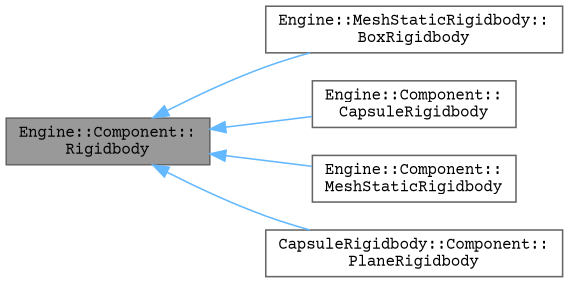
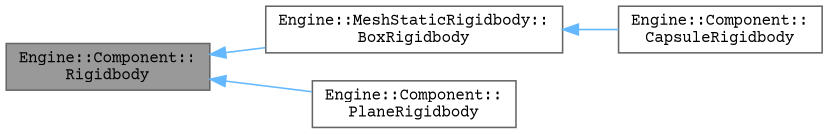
(269, 122) -> (599, 30)
(414, 179) -> none
(414, 253) -> (414, 104)
